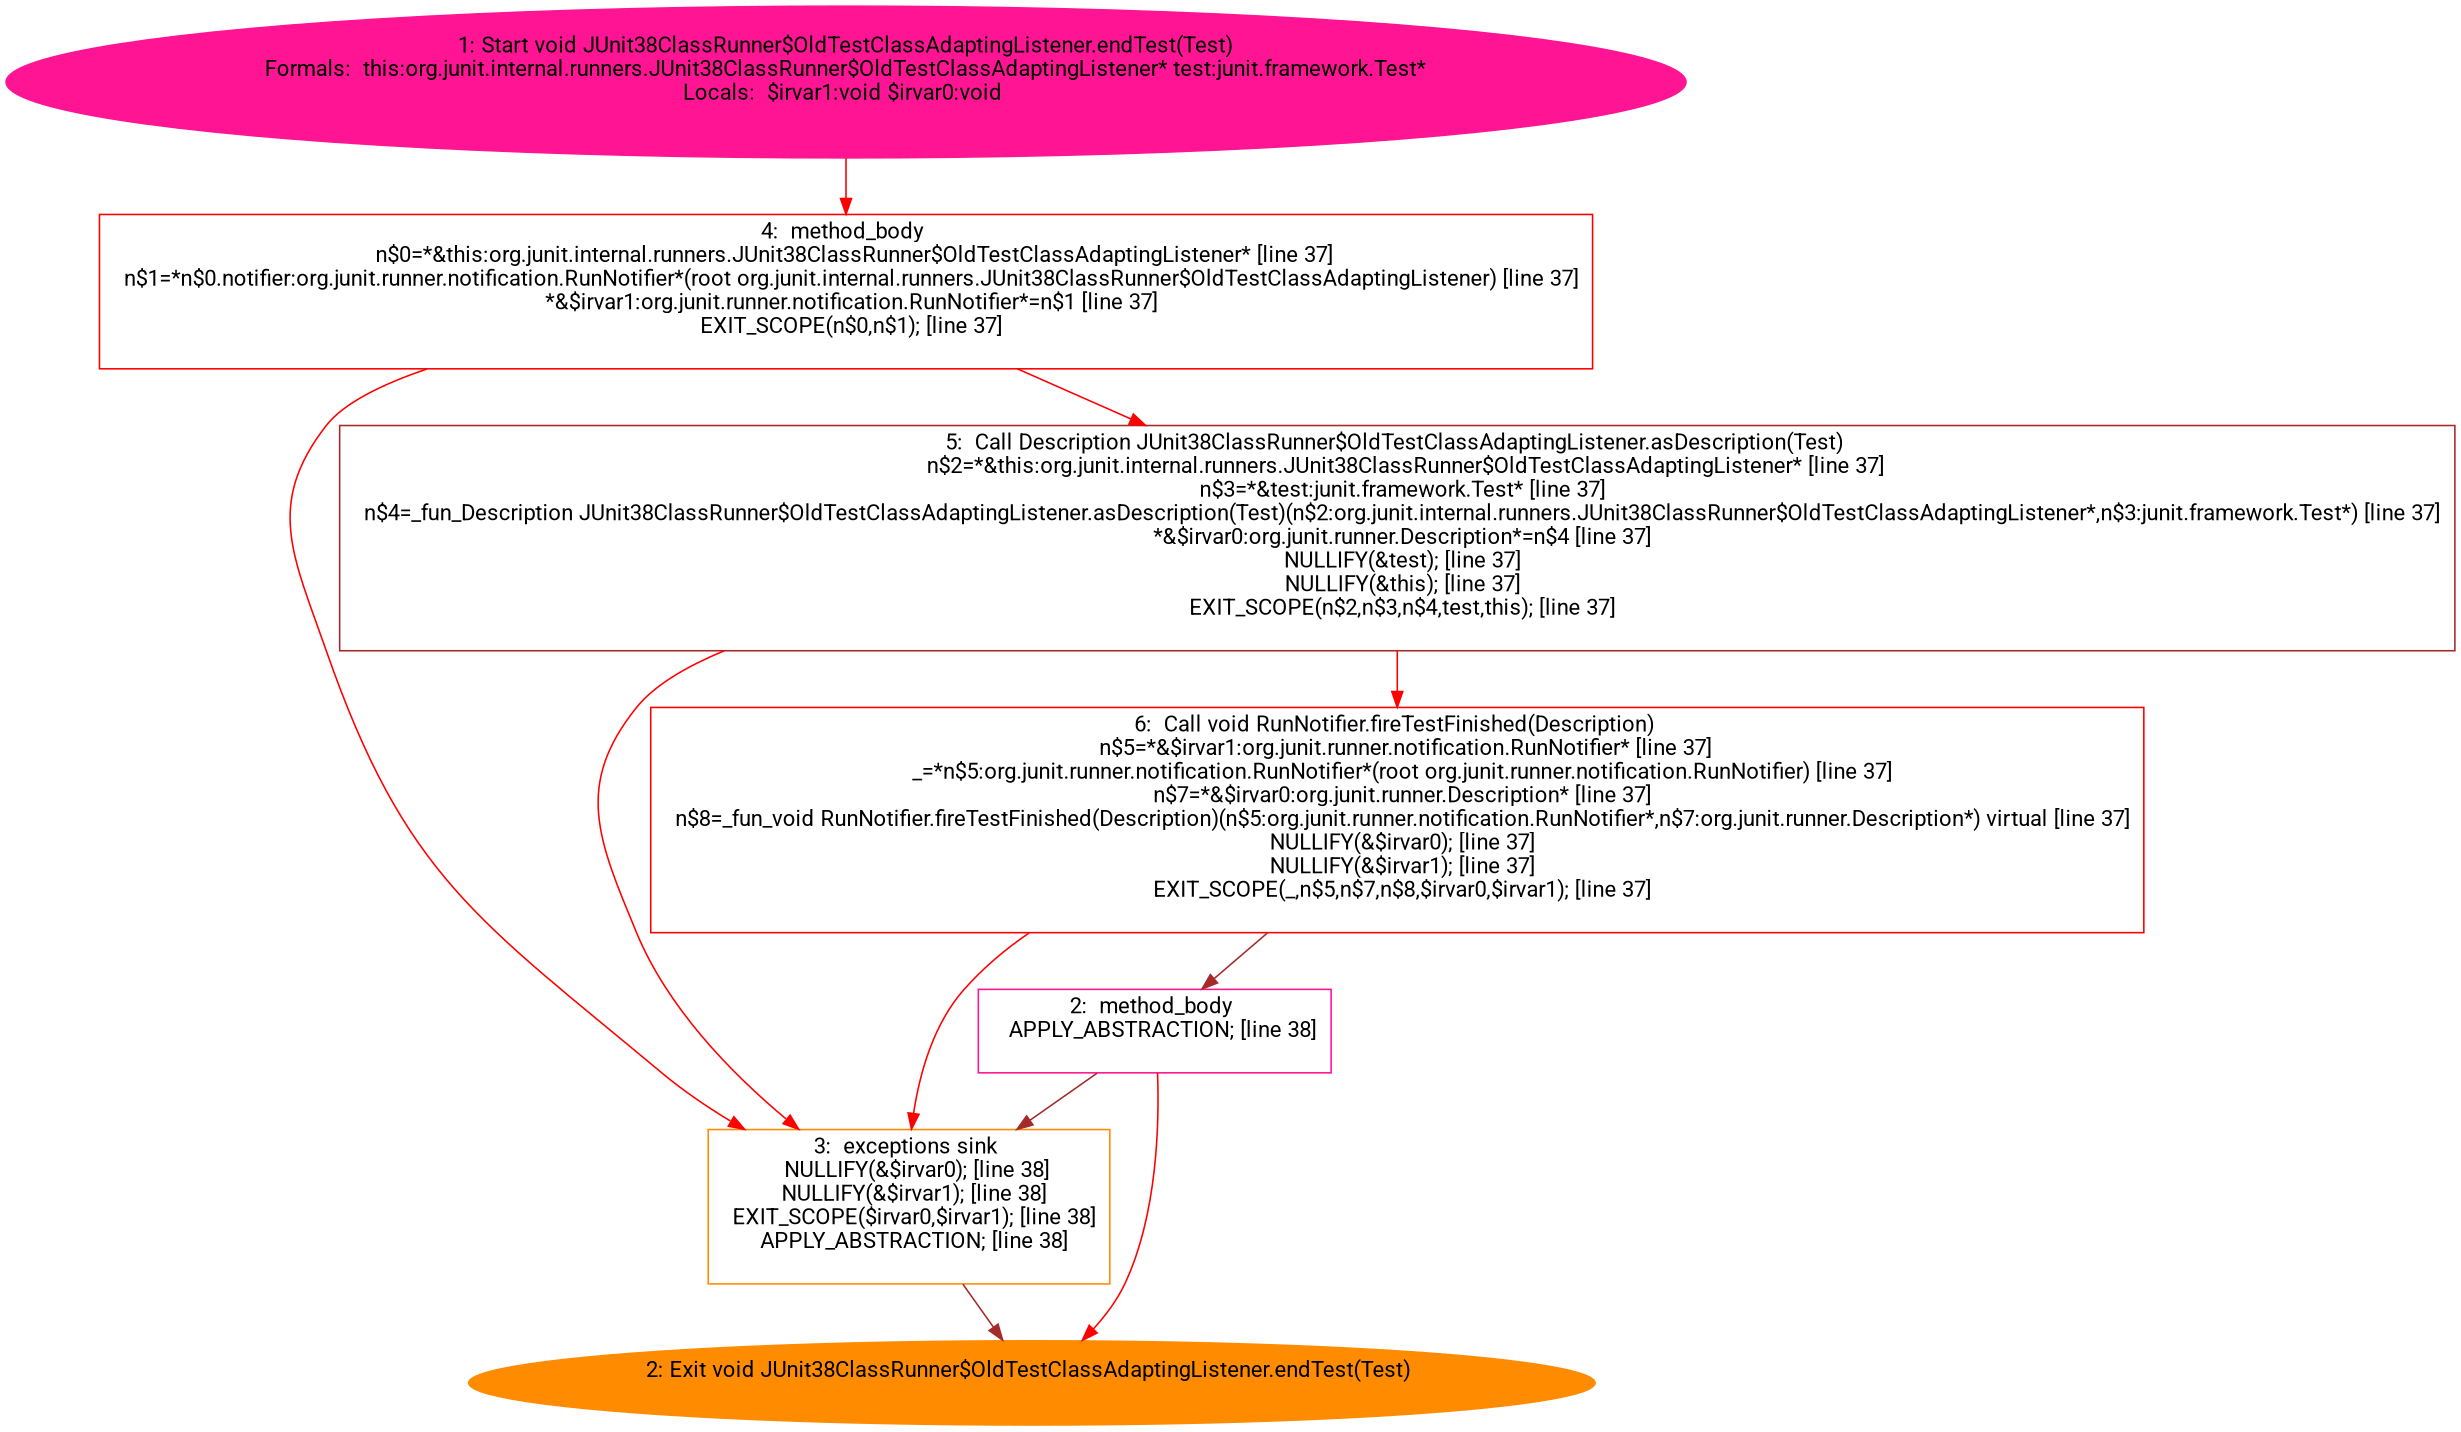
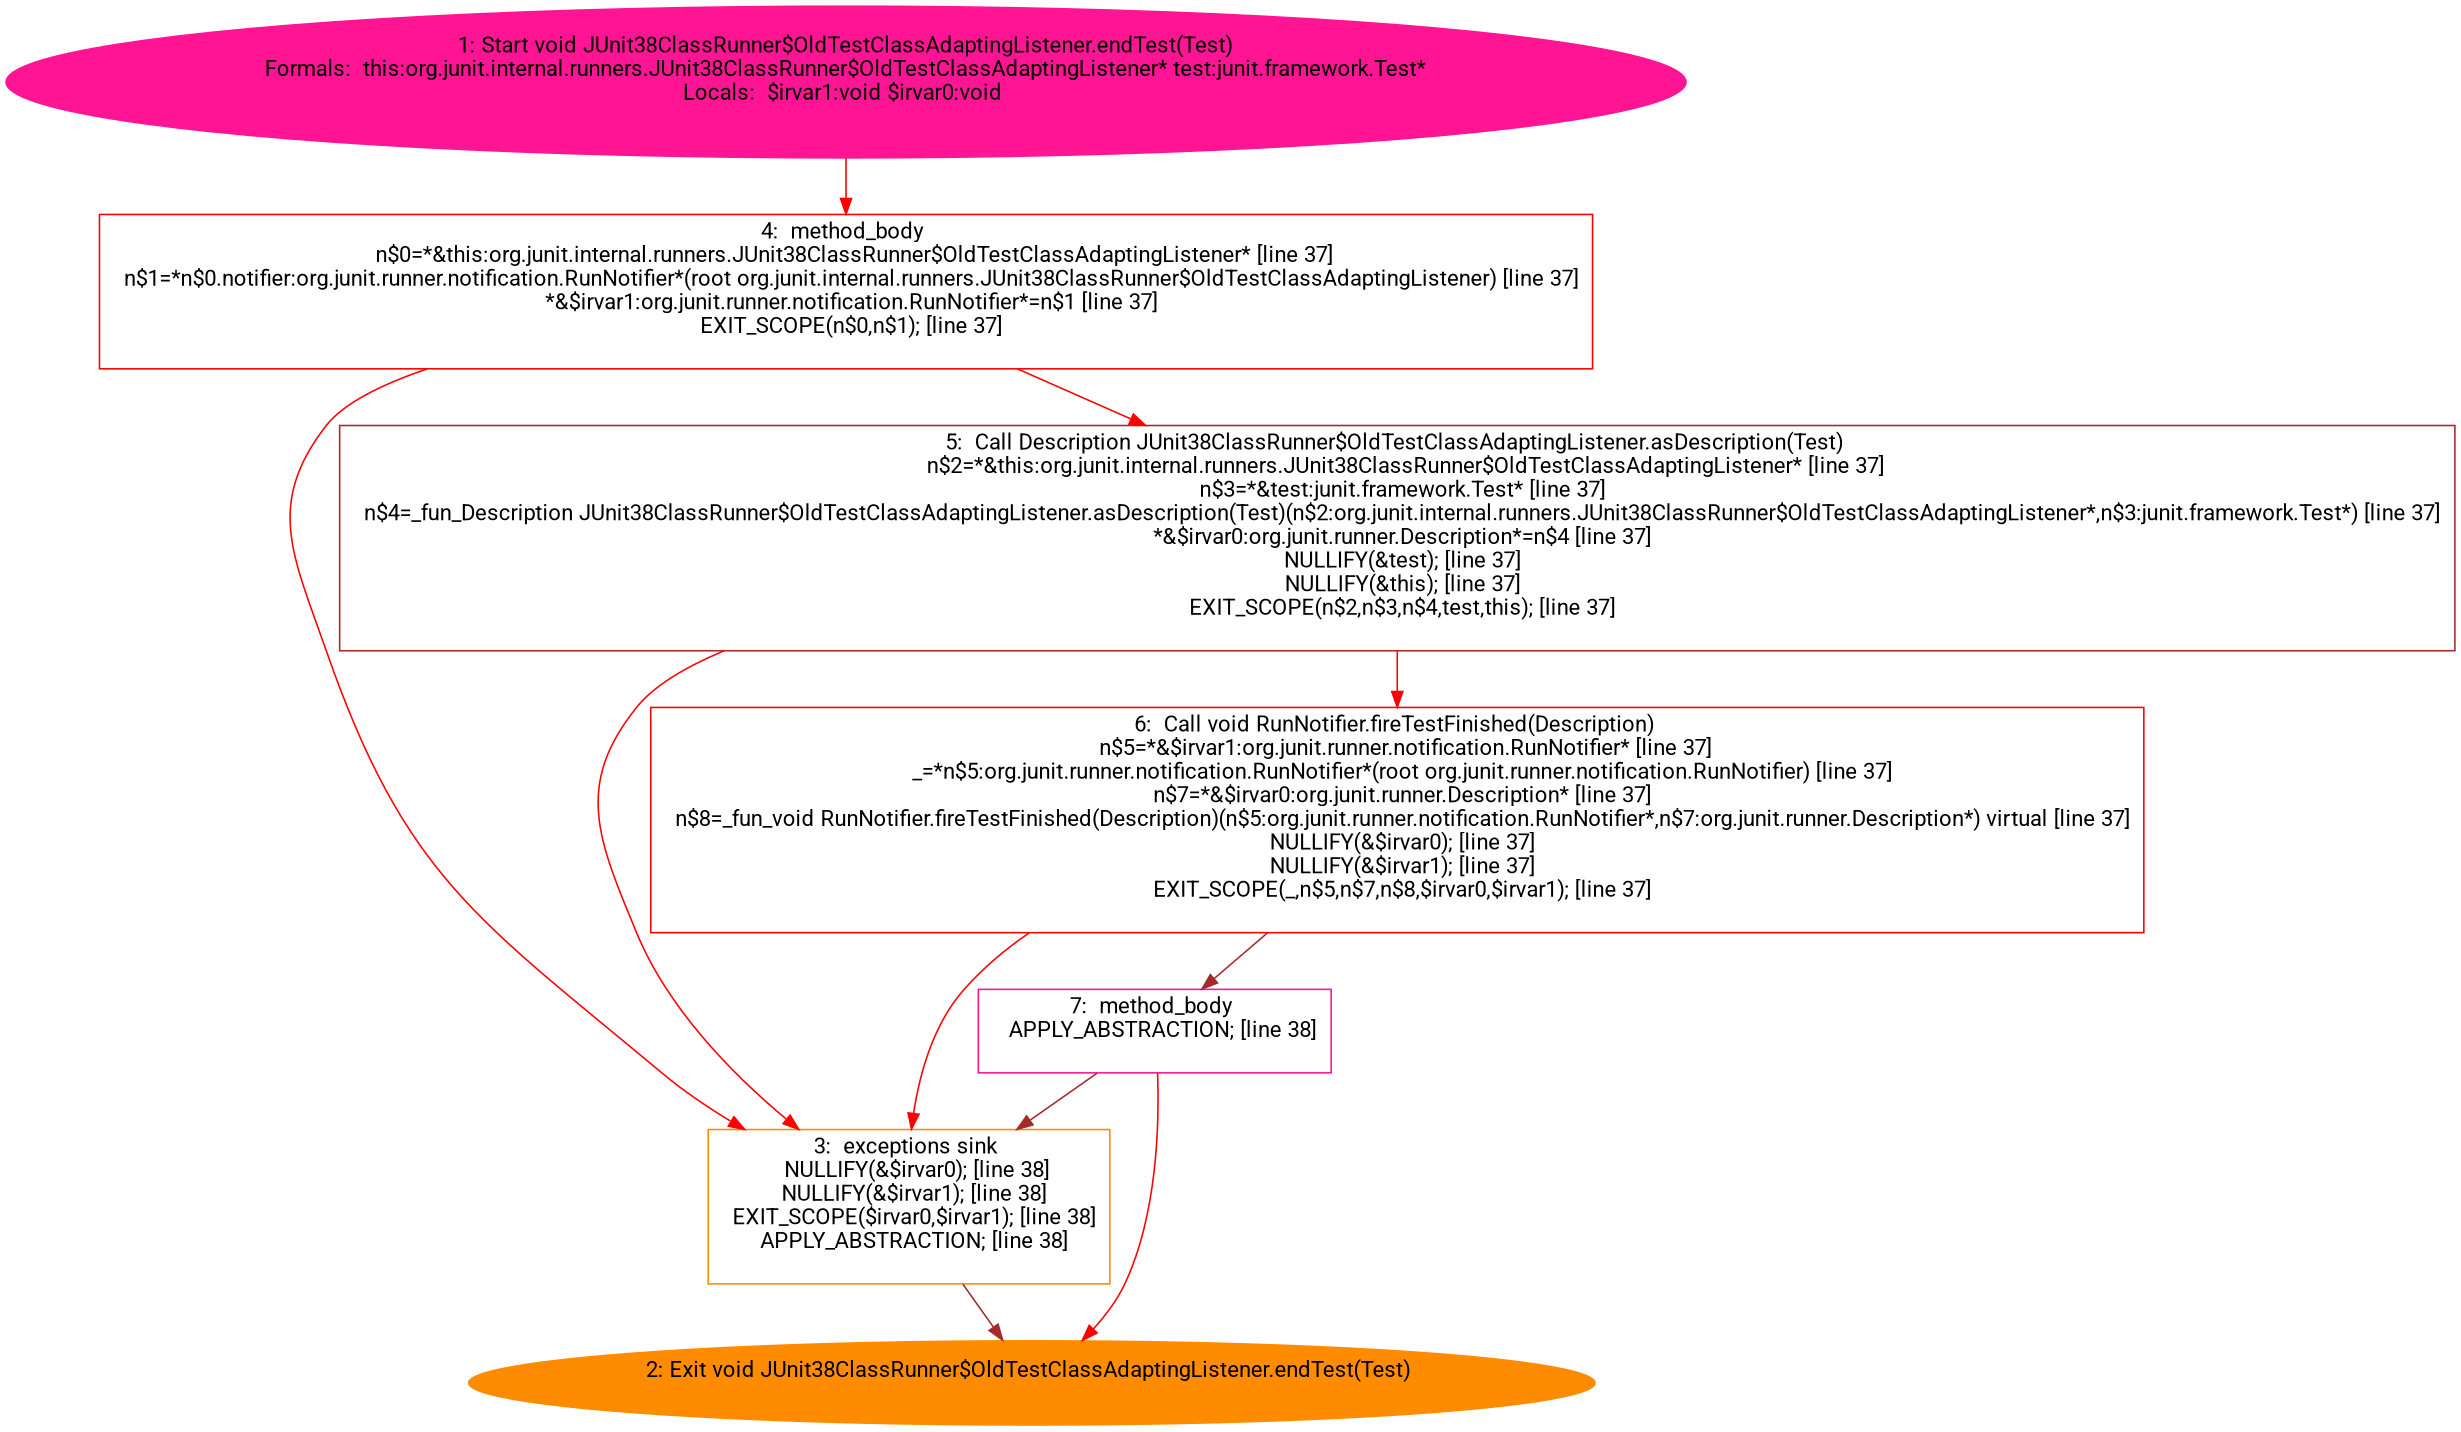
(1155, 1031) -> (1155, 1031)
